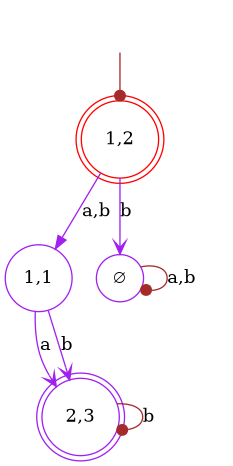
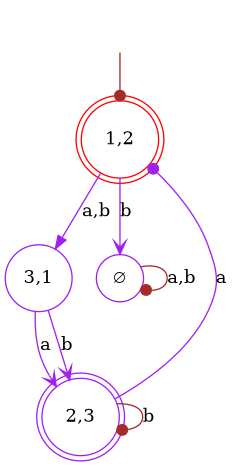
(39, 278) -> (39, 278)
none -> (213, 298)
